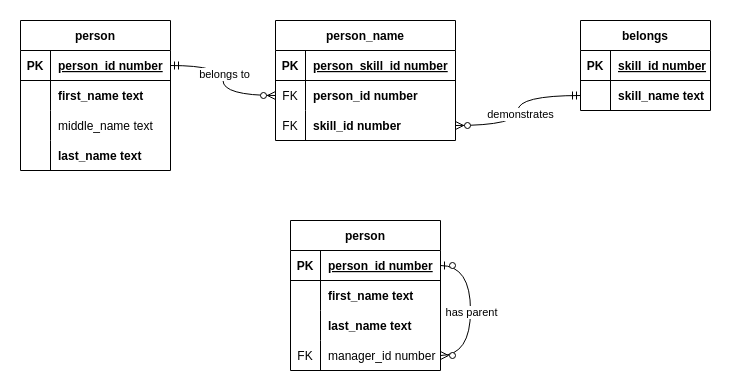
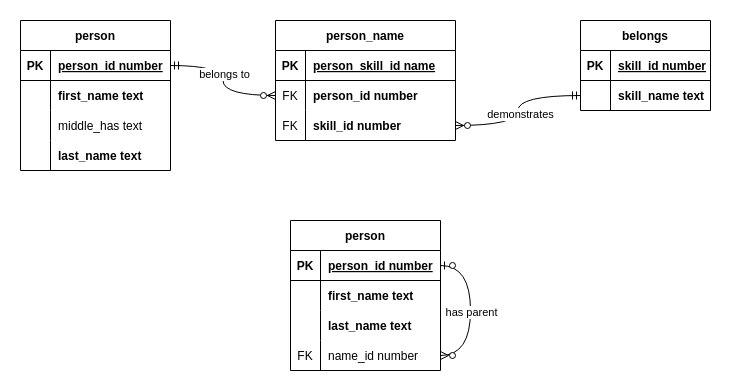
(379, 66) -> (372, 66)
(107, 126) -> (104, 126)
(382, 356) -> (372, 356)
